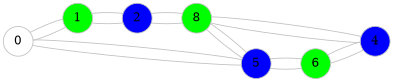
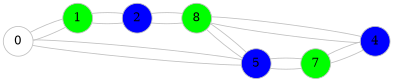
(316, 64) -> (316, 64)
